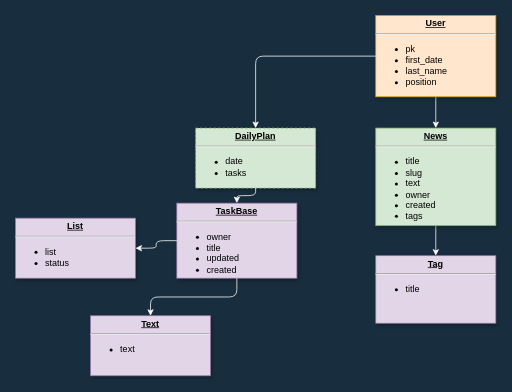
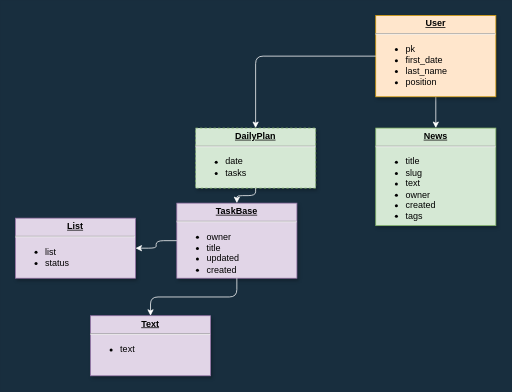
(435, 239) -> none
(435, 289) -> none
